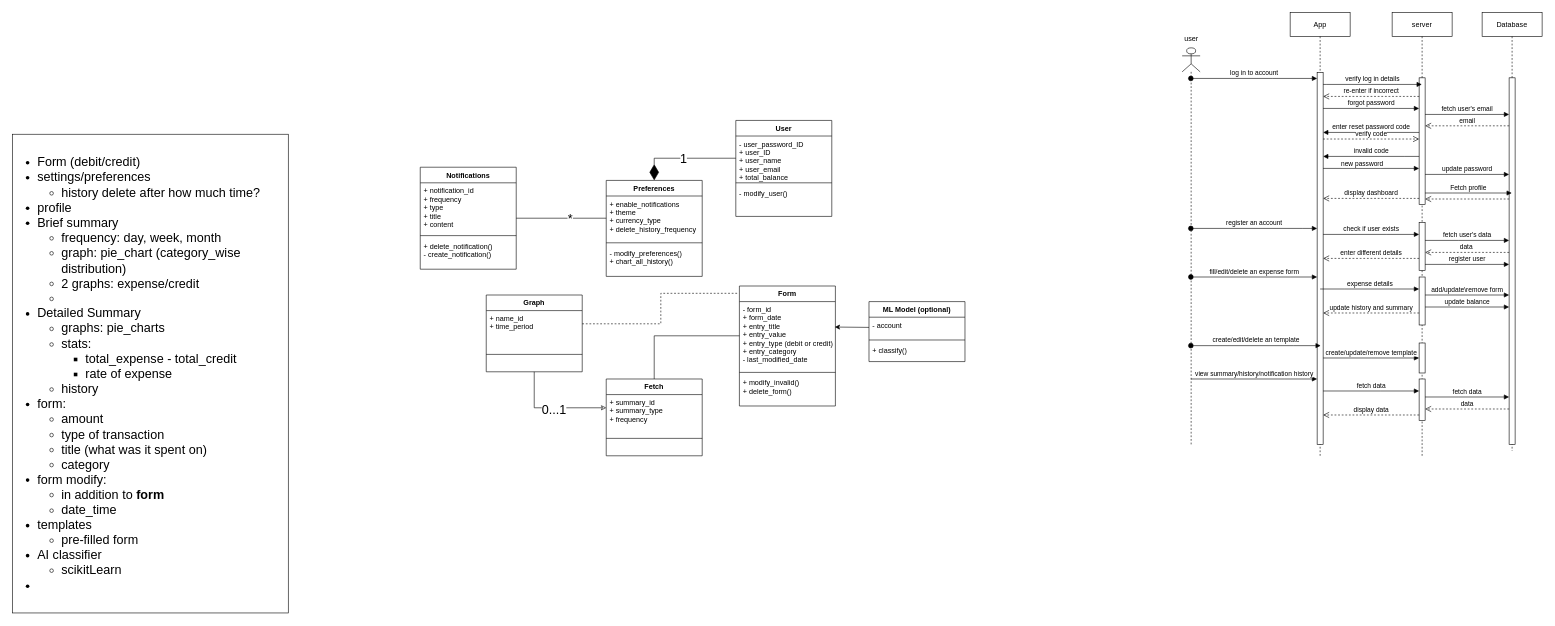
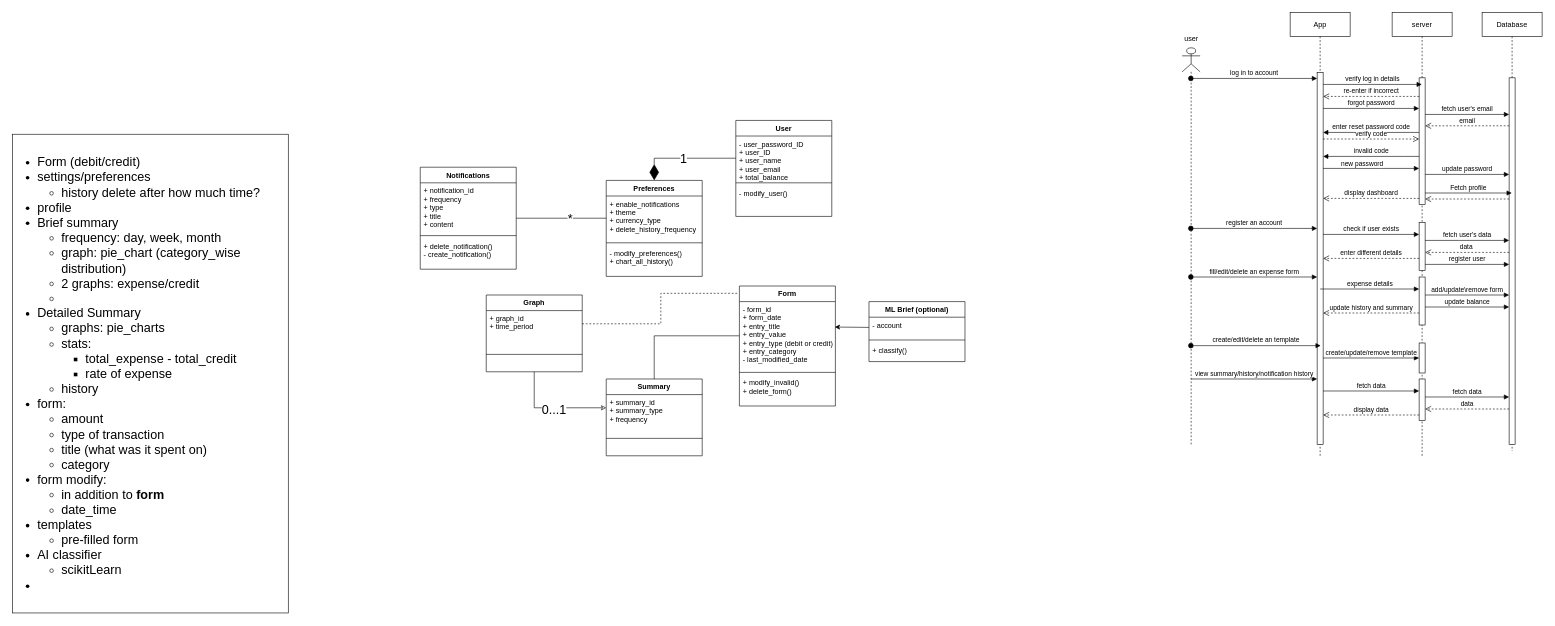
(917, 310) -> (917, 310)
(506, 319) -> (508, 319)
(654, 387) -> (654, 387)
